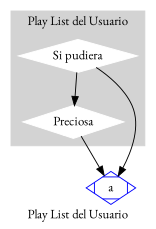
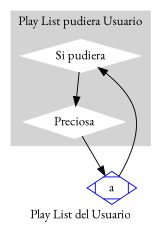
(78, 22) -> (81, 22)
(134, 111) -> (136, 121)
